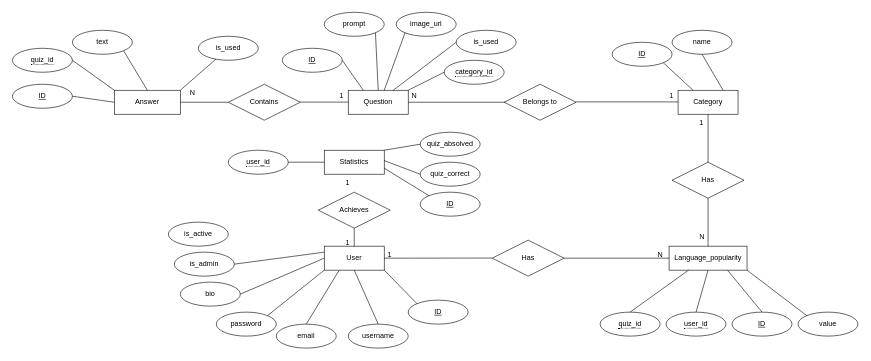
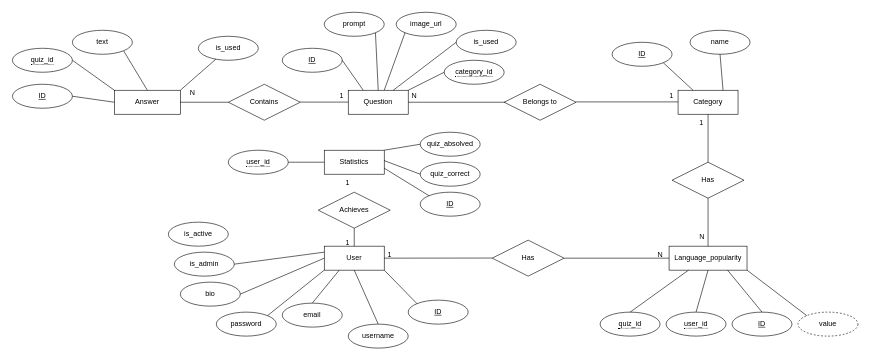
(702, 42) -> (720, 42)
(828, 324) -> (828, 324)
(306, 336) -> (312, 315)
